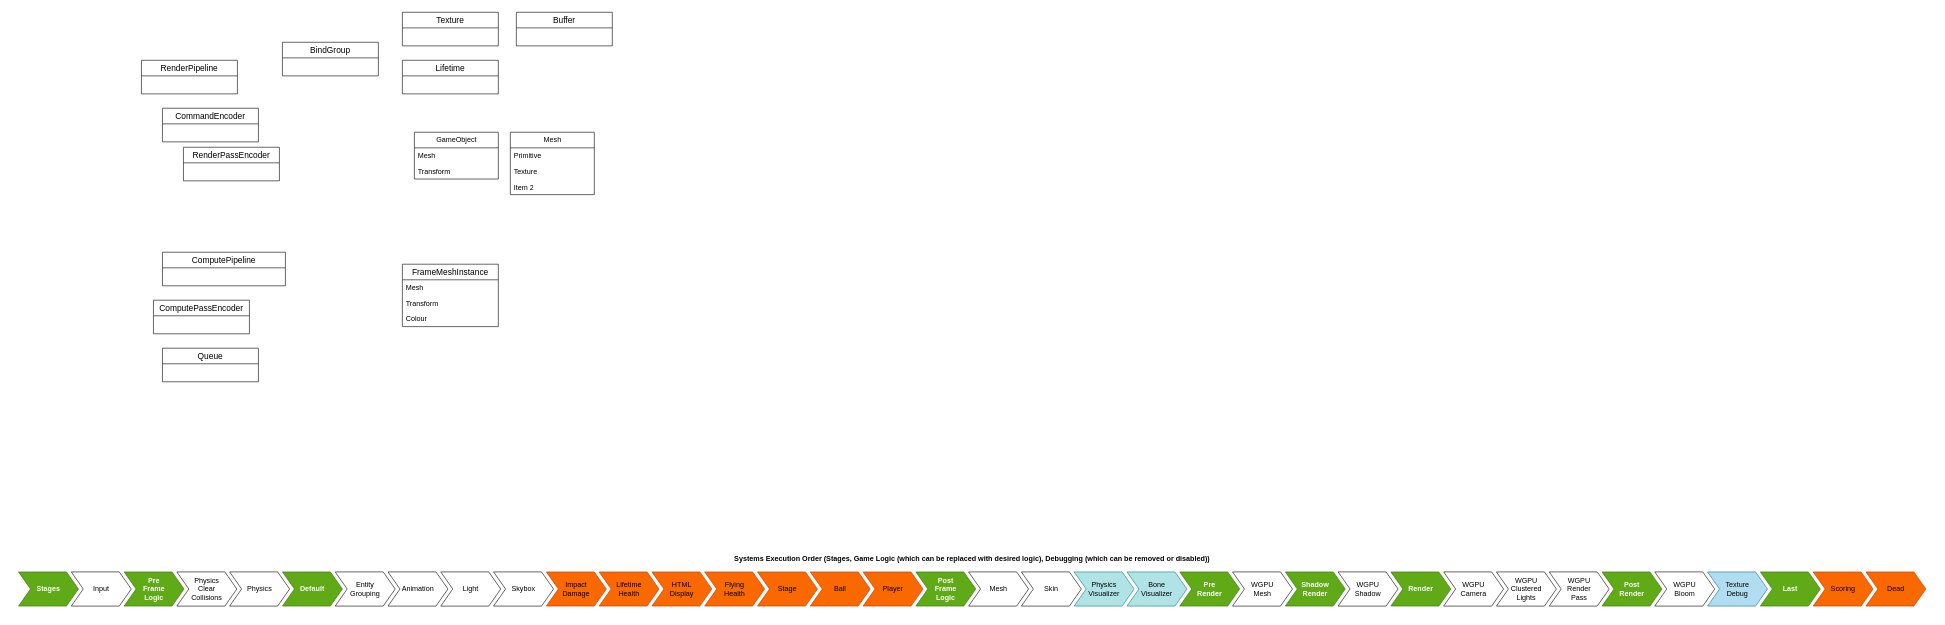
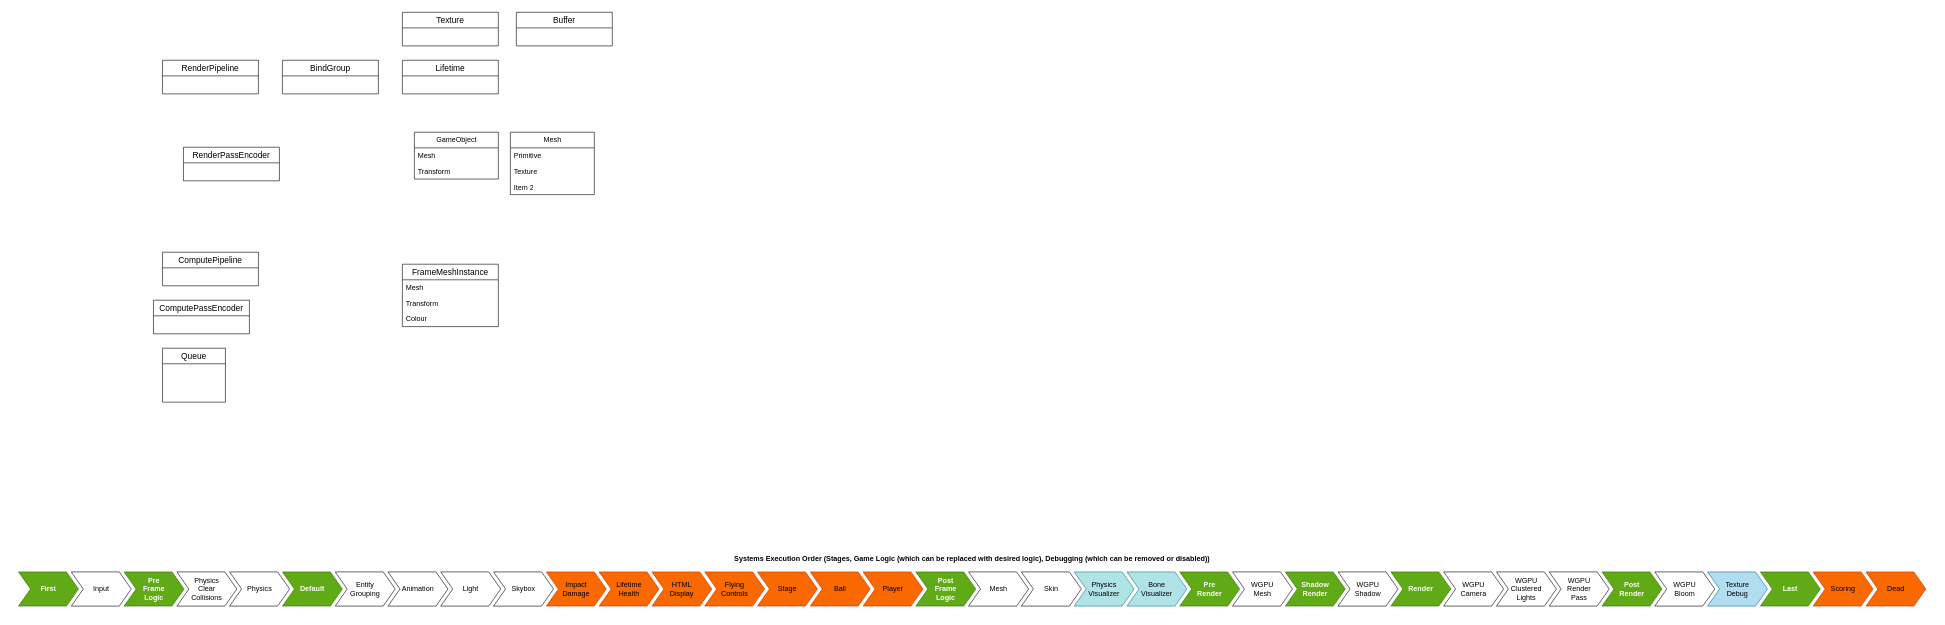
(330, 59) -> (330, 77)
(189, 77) -> (210, 77)
(210, 125) -> none
(224, 269) -> (210, 269)
(210, 365) -> (194, 375)
(48, 590) -> (48, 590)
(735, 590) -> (735, 590)
